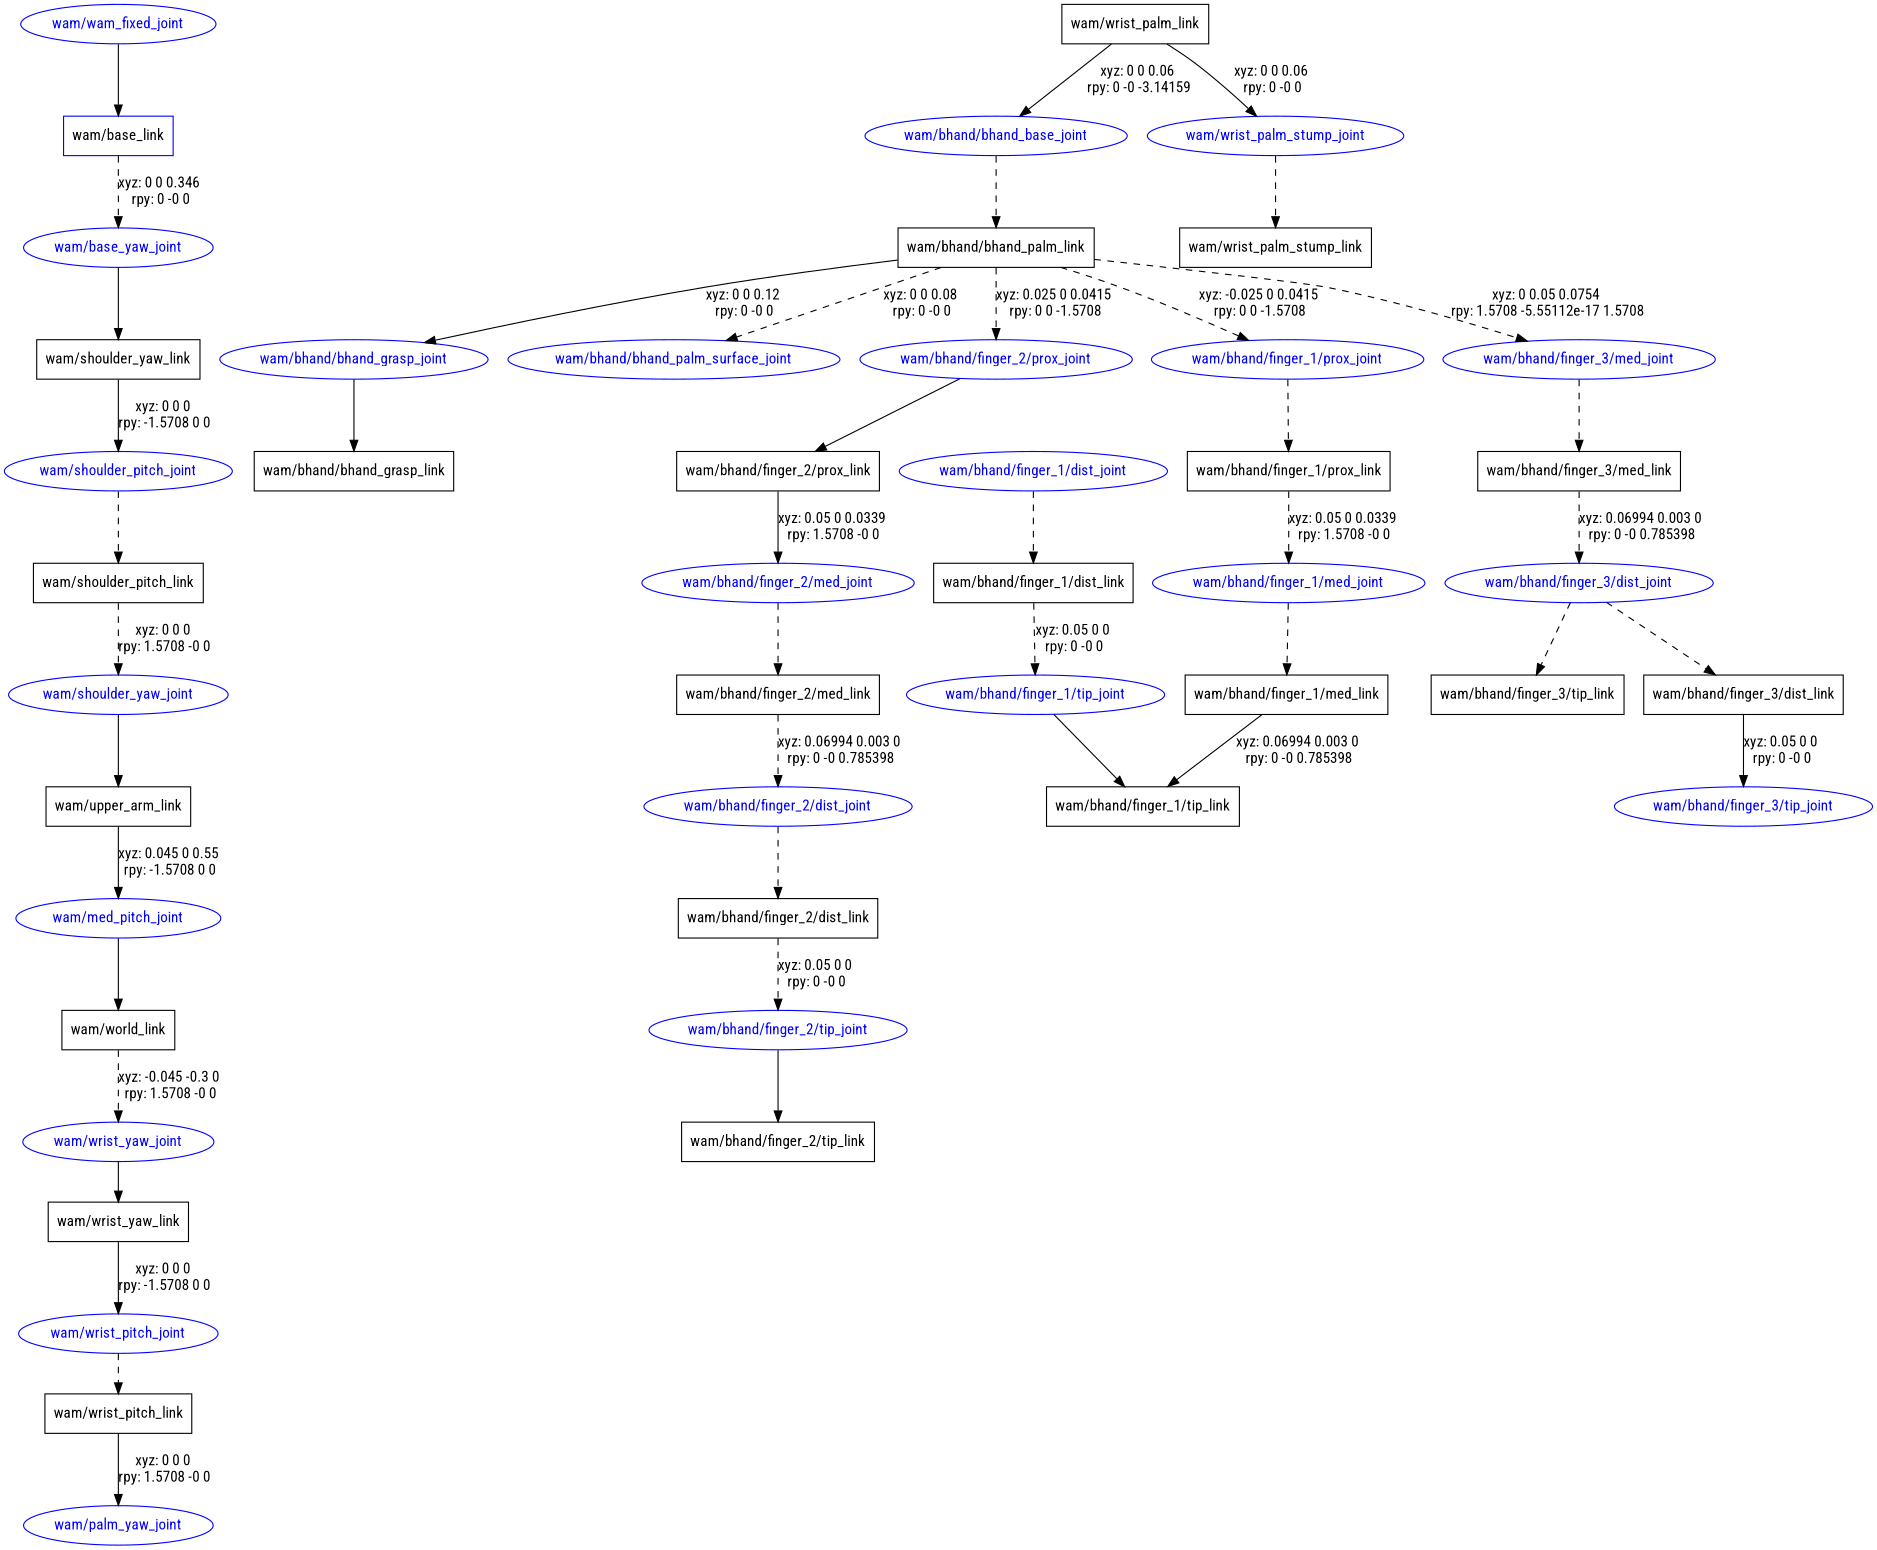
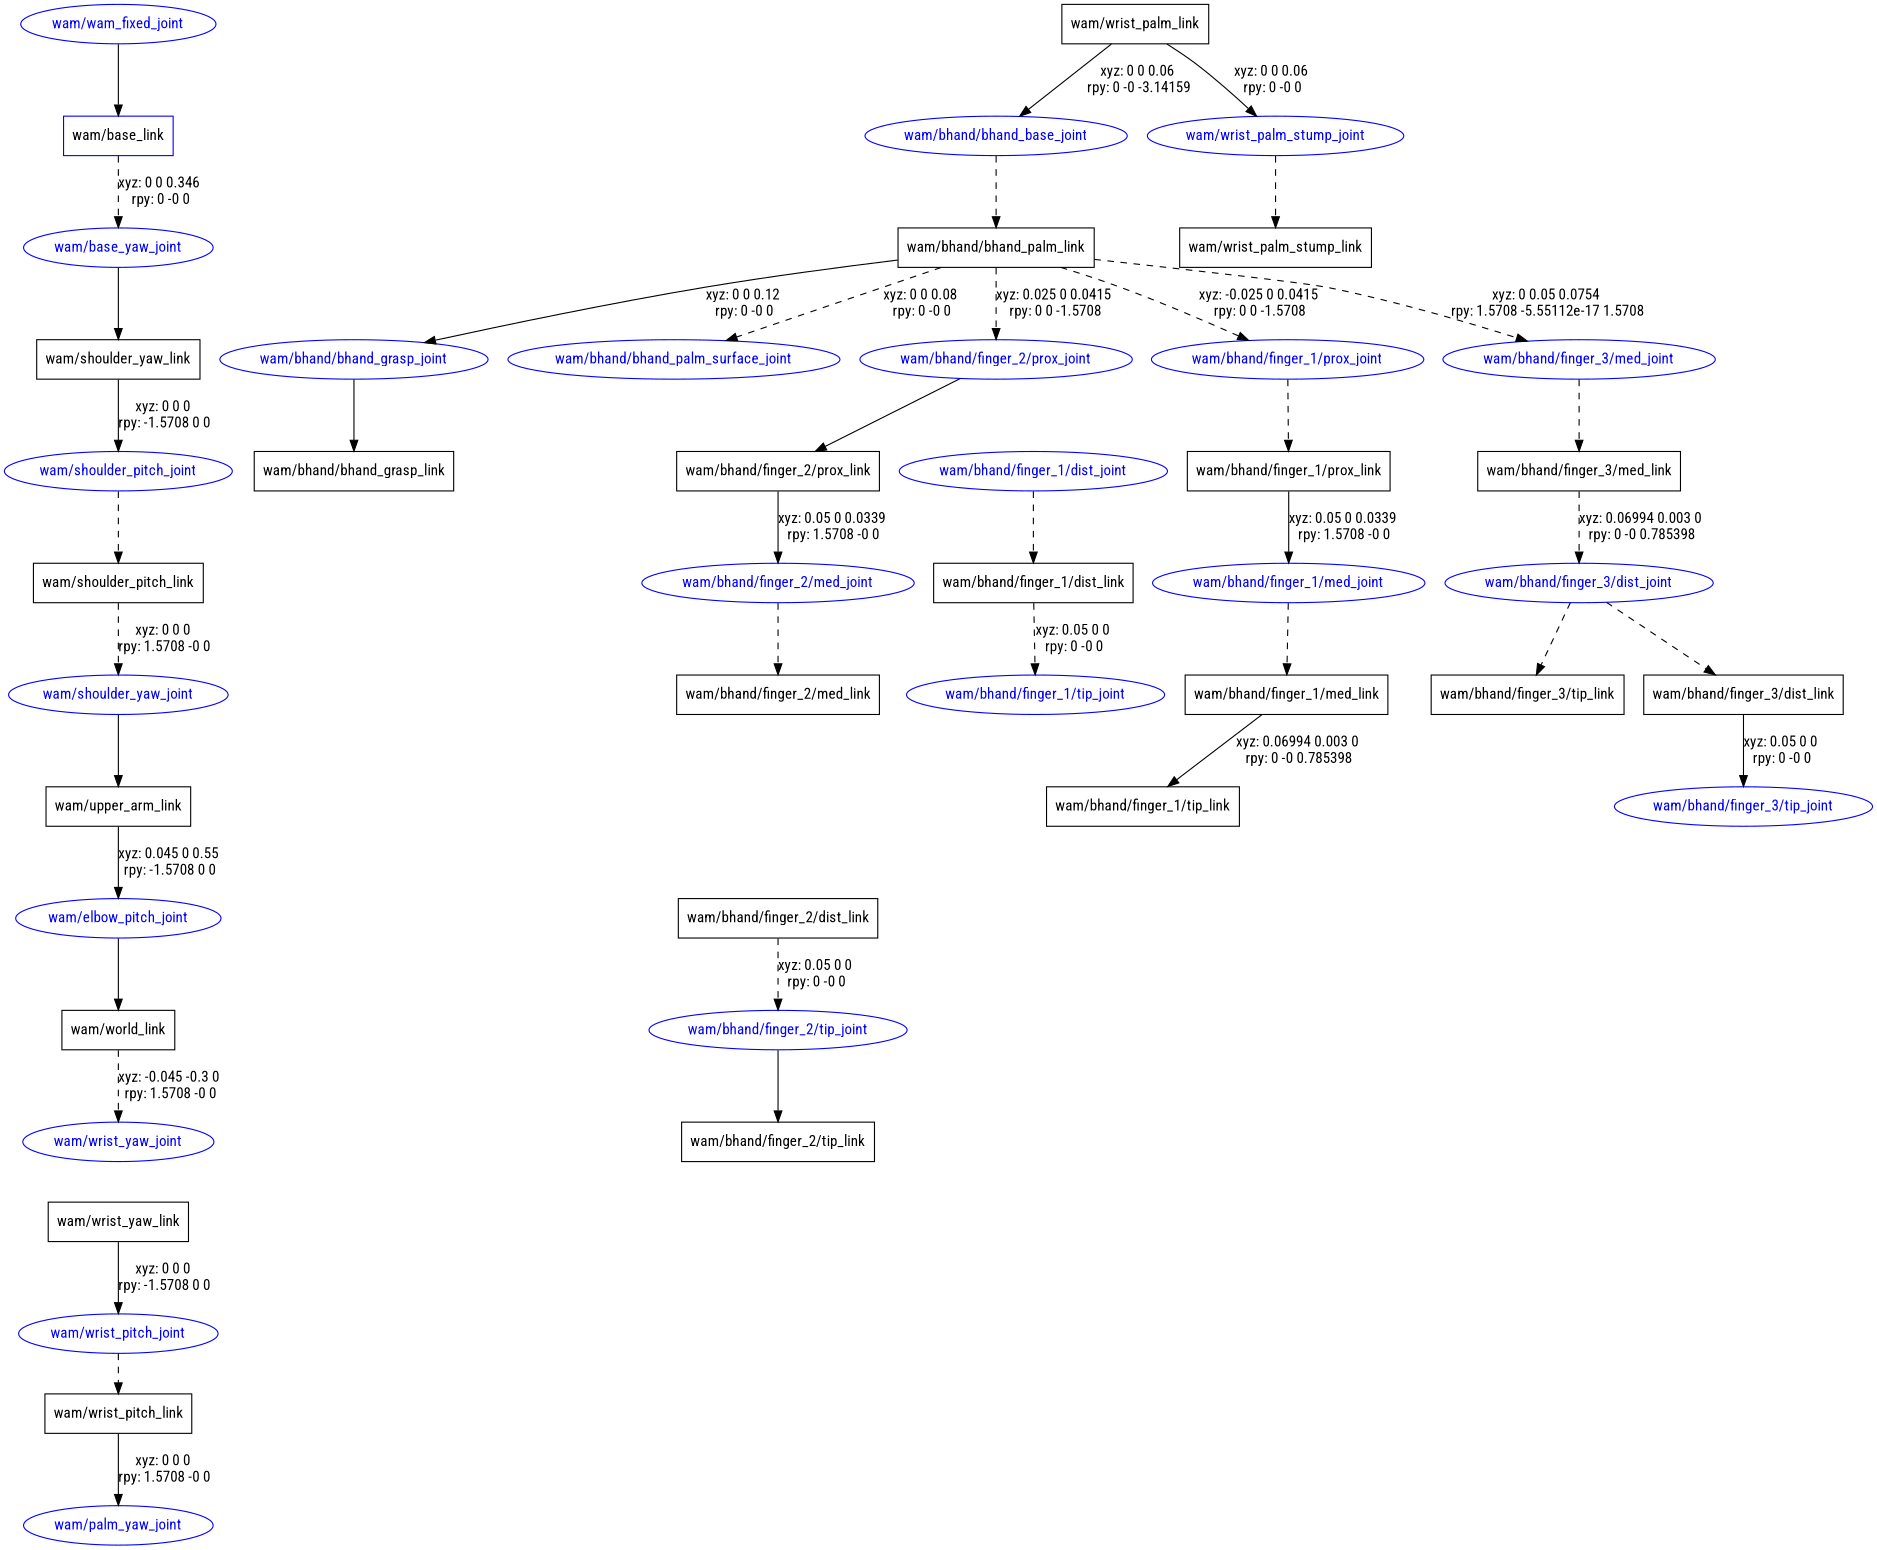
(1289, 522) -> (1289, 522)
(1085, 747) -> none
(778, 807) -> none
(118, 918) -> (118, 918)
(118, 1176) -> none
